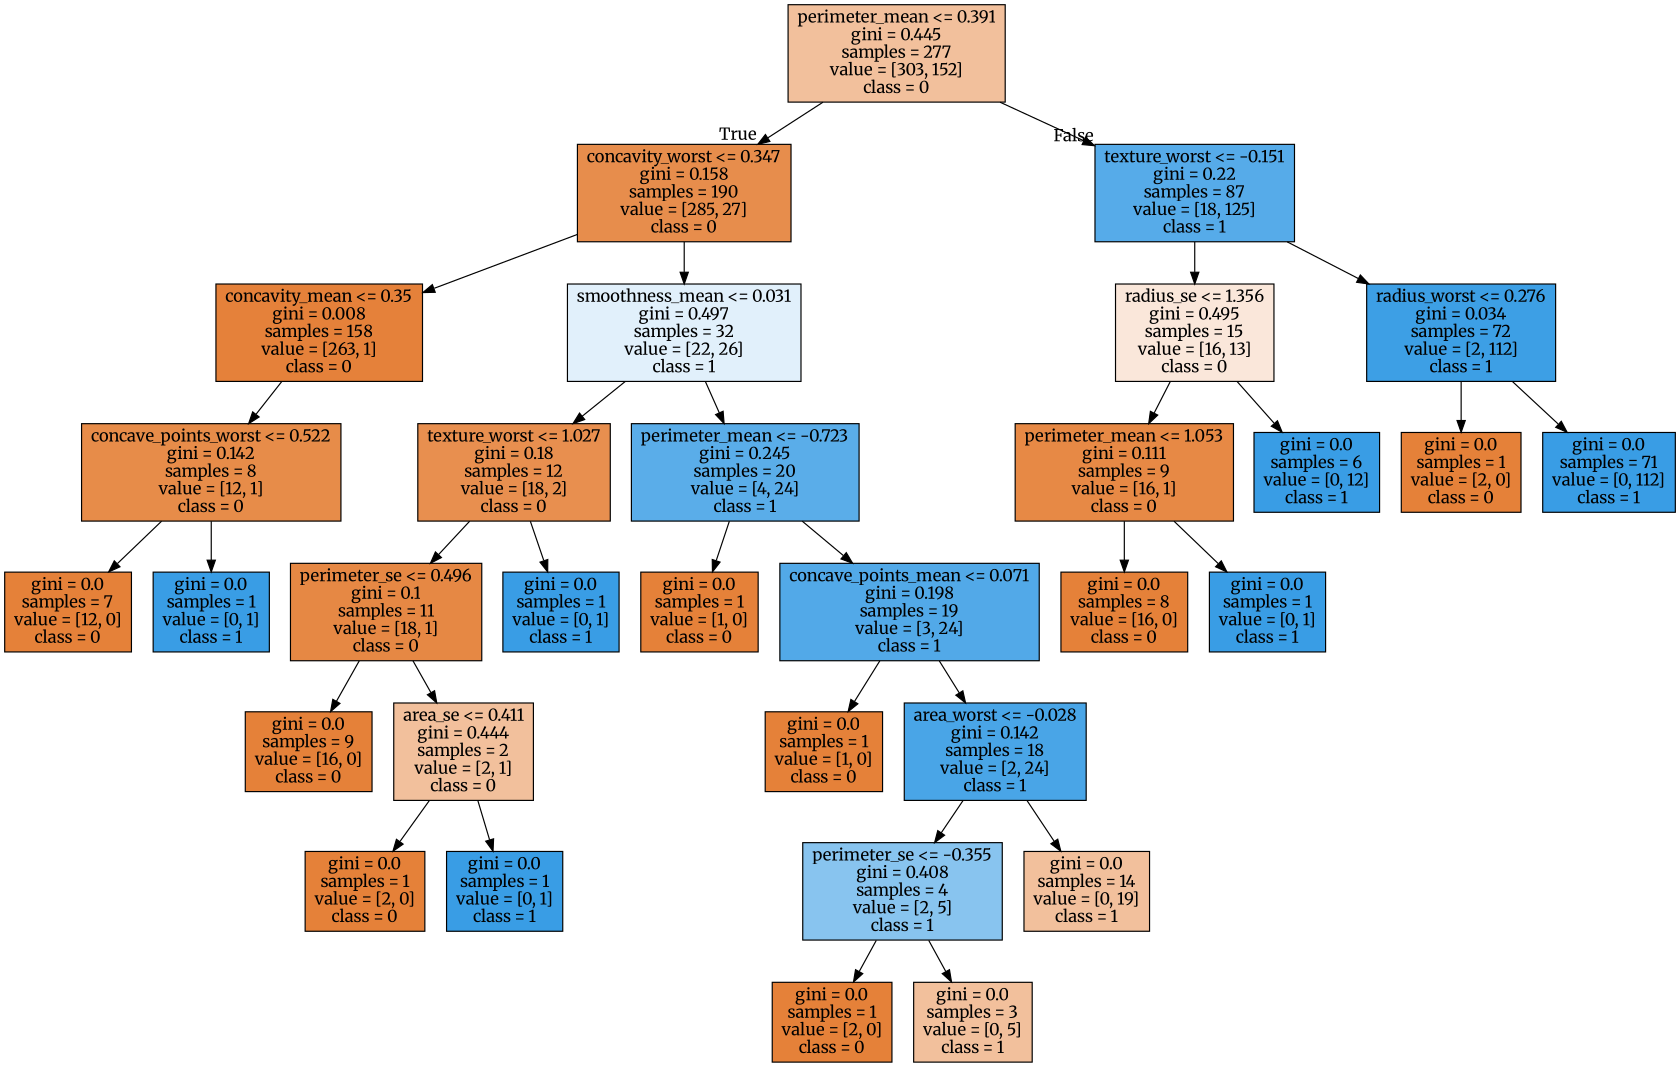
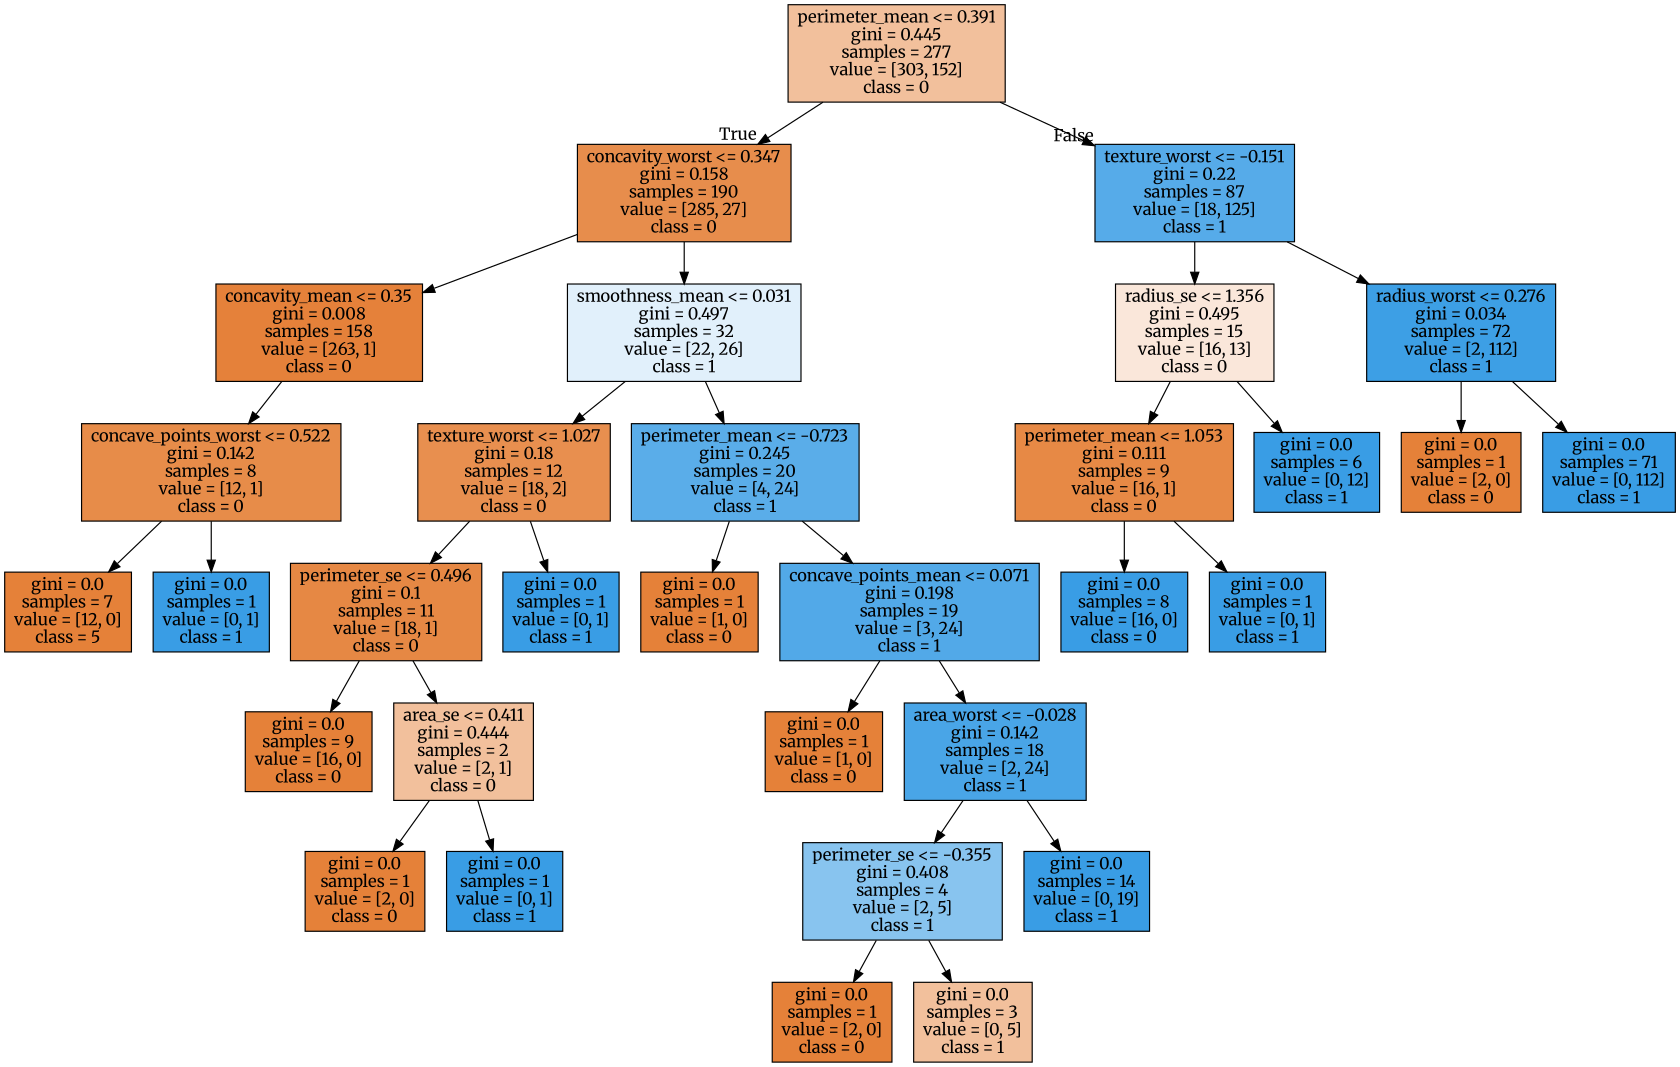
(68, 612) -> (68, 612)
(1124, 612) -> (1124, 612)
(1087, 891) -> (1087, 891)
